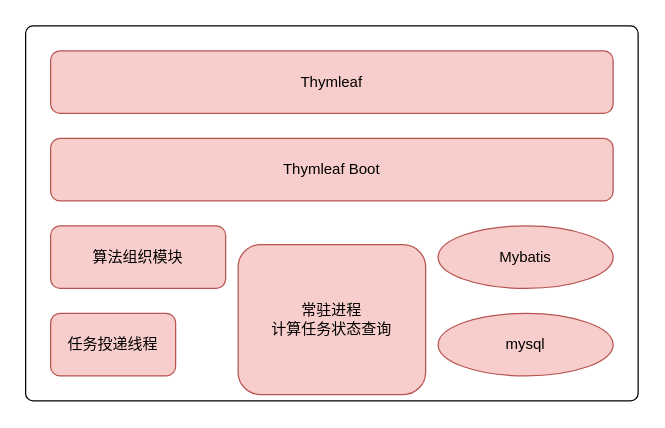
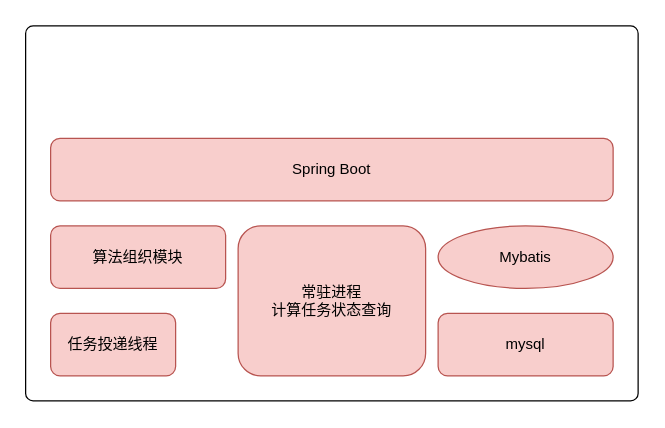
(332, 82) -> none
(332, 169) -> (332, 169)
(332, 319) -> (332, 301)
(526, 344) -> (526, 344)
